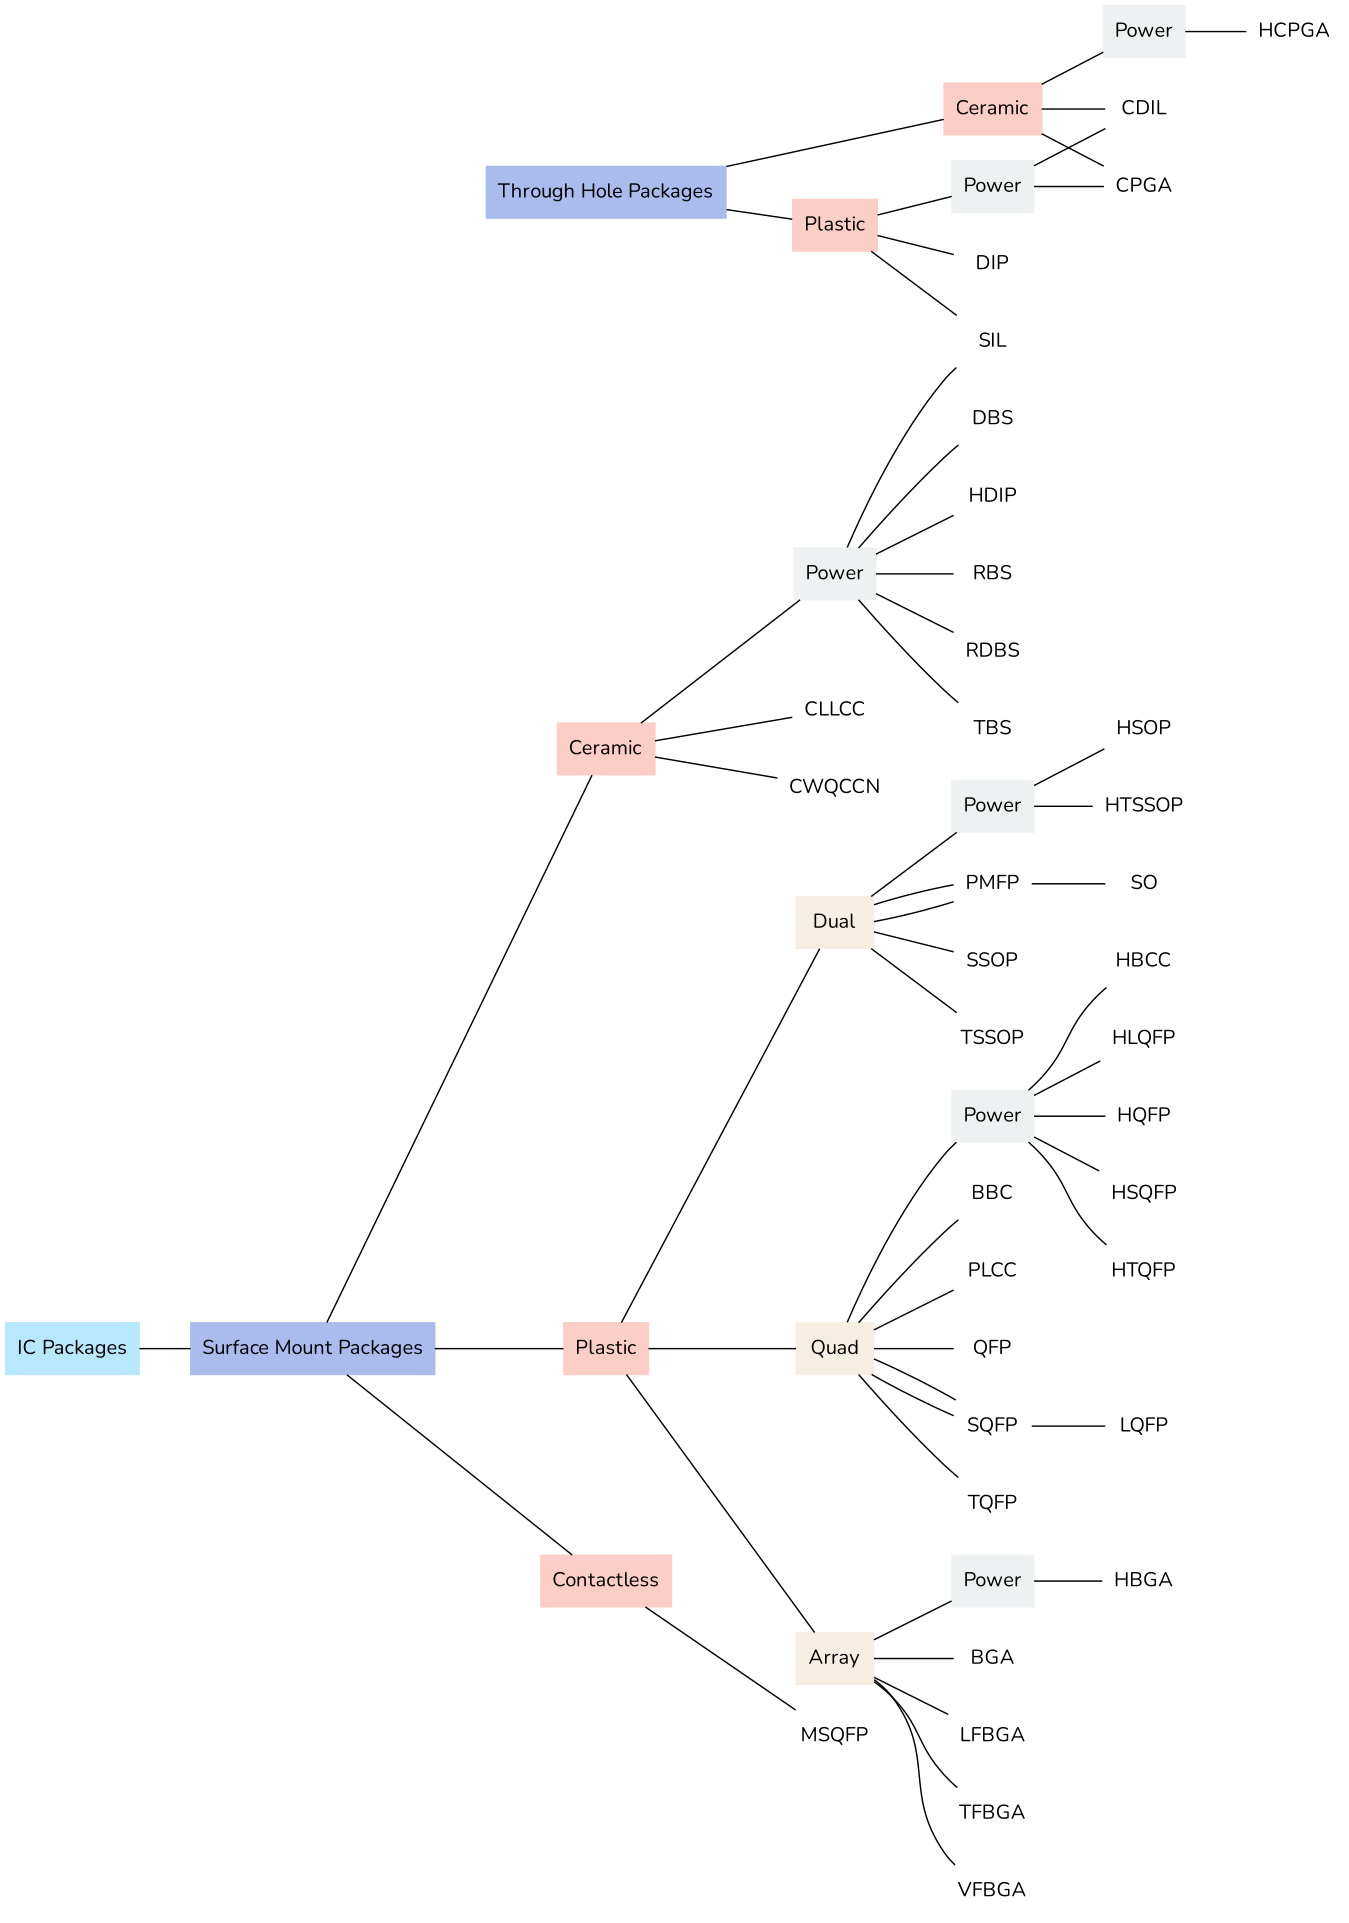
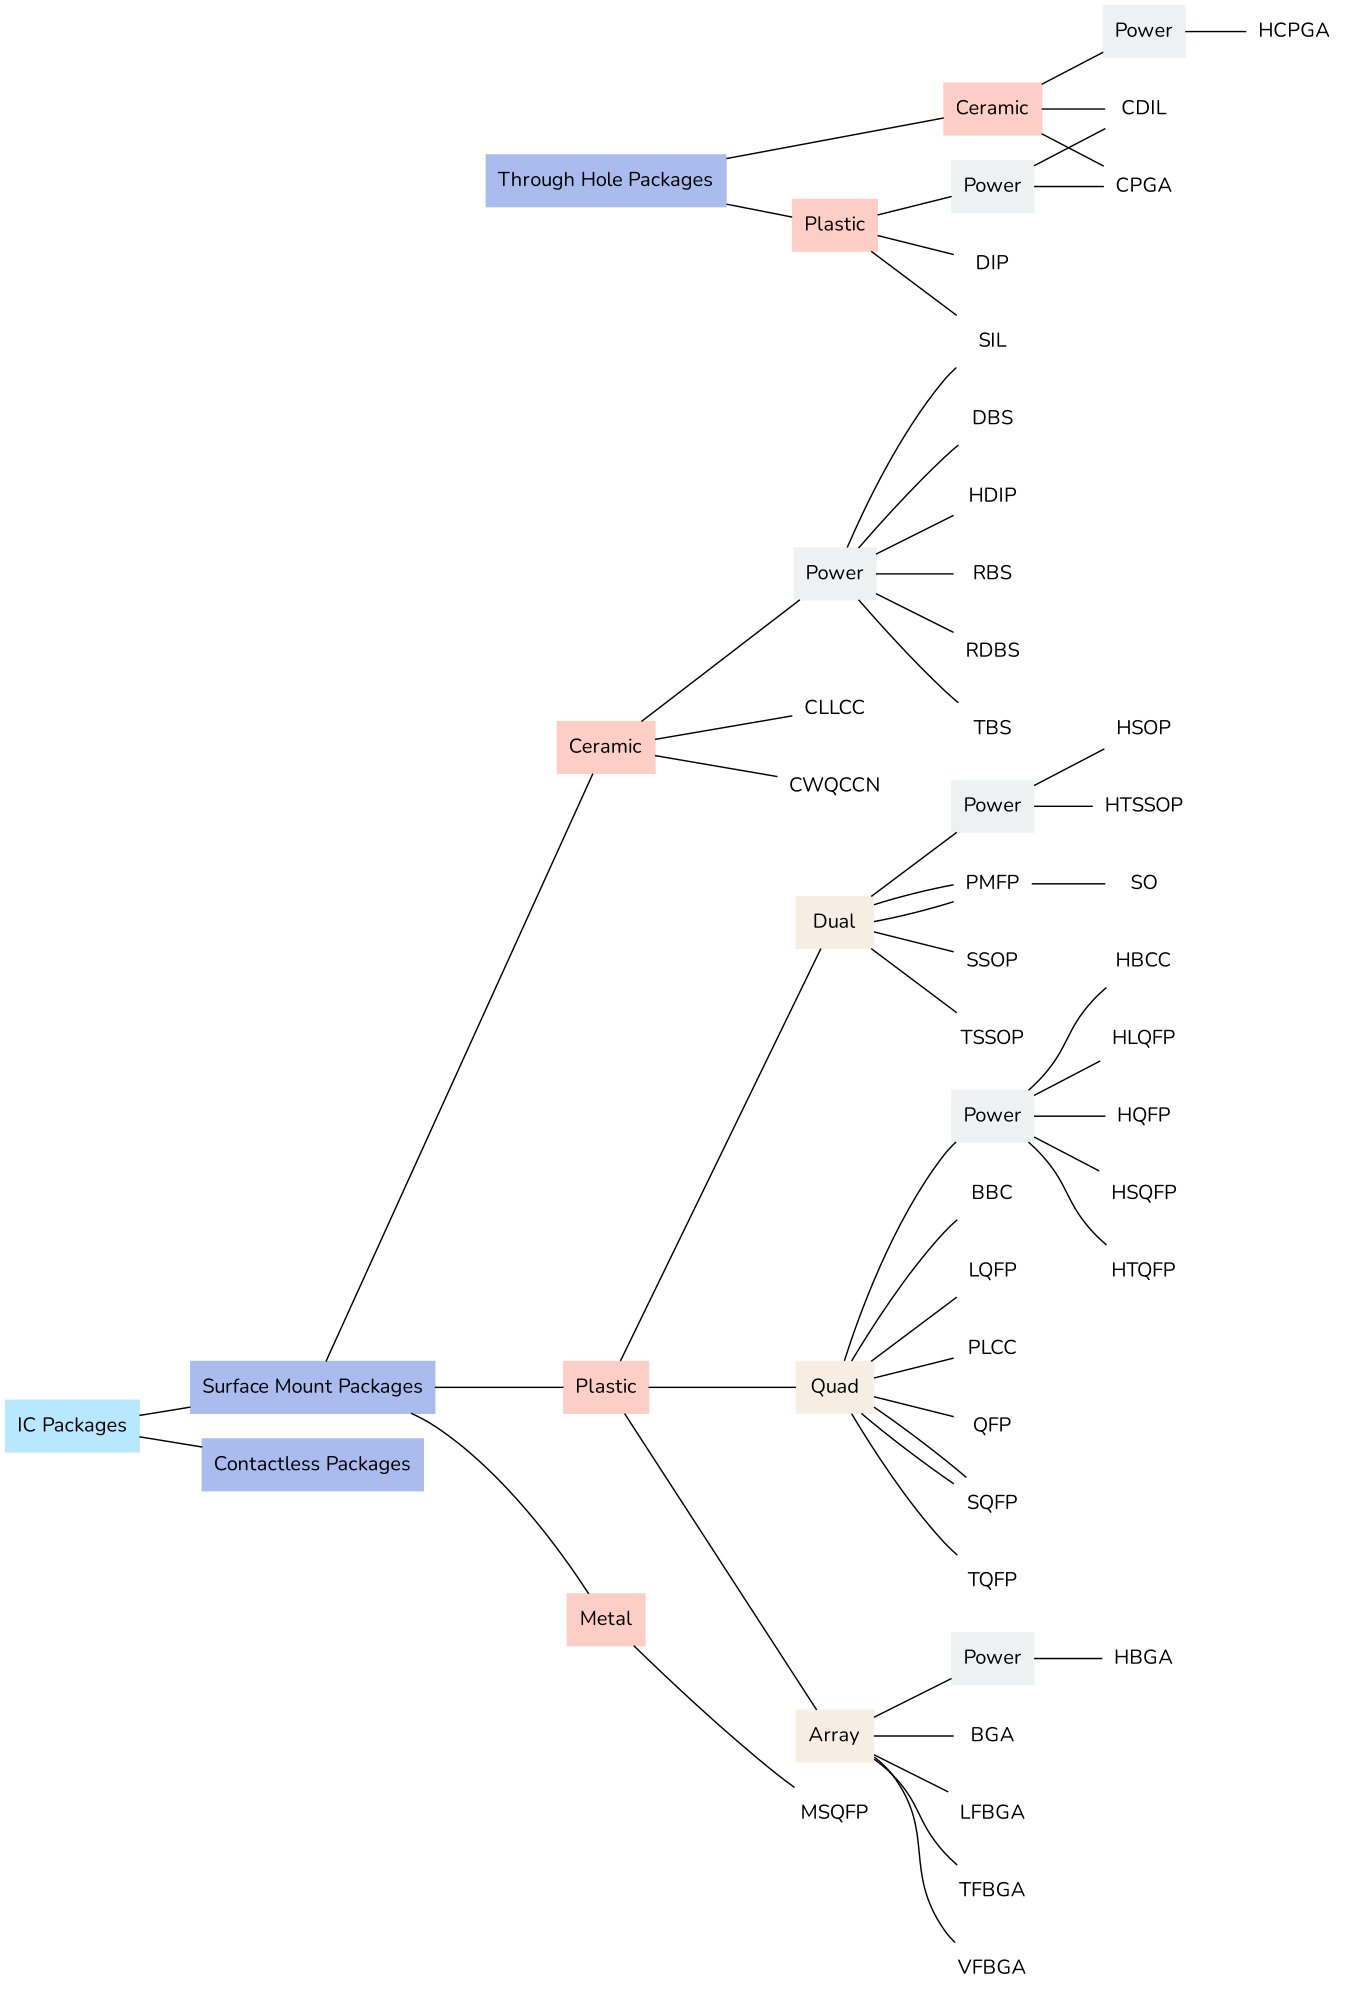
(1069, 1426) -> (914, 1329)
none -> (313, 1465)
(606, 1581) -> (606, 1620)
